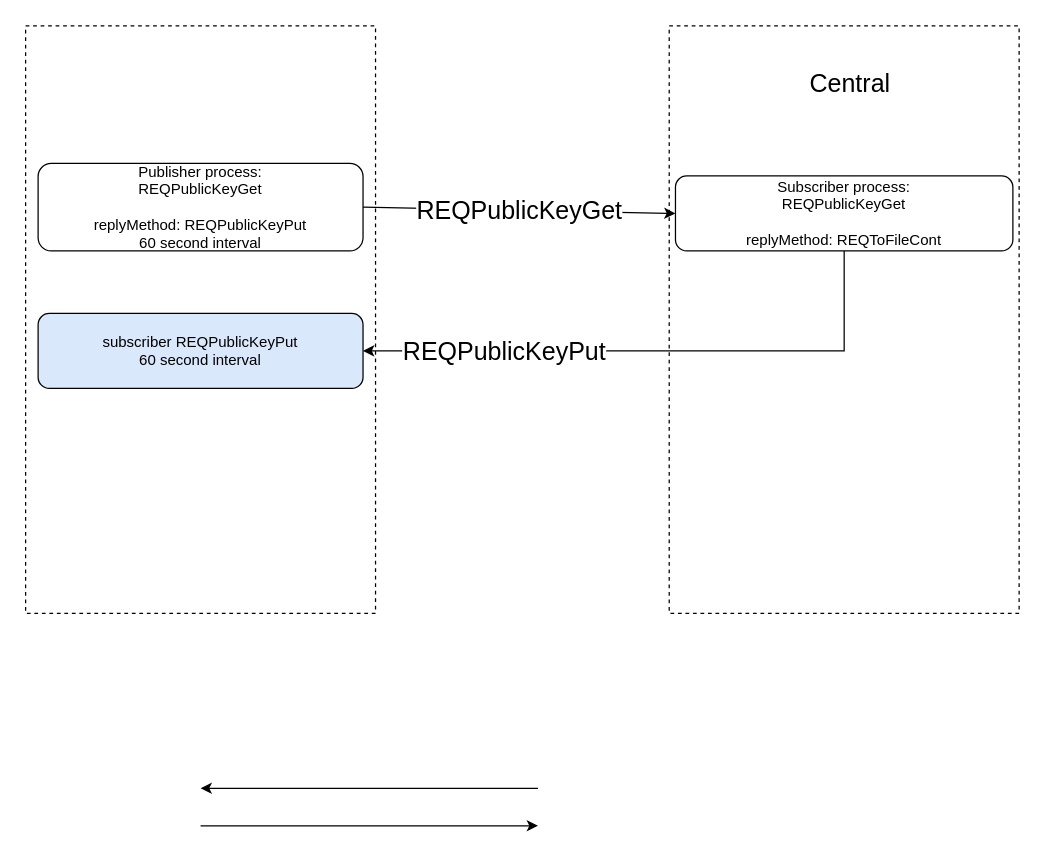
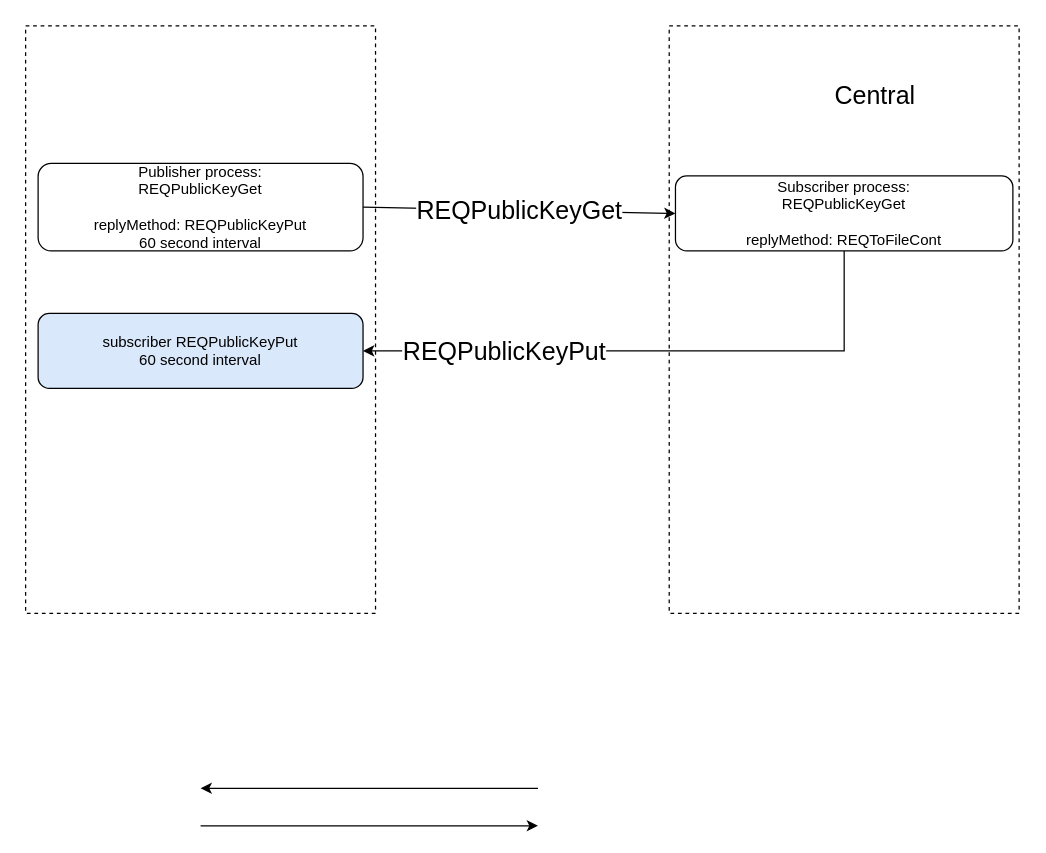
(851, 82) -> (876, 94)
